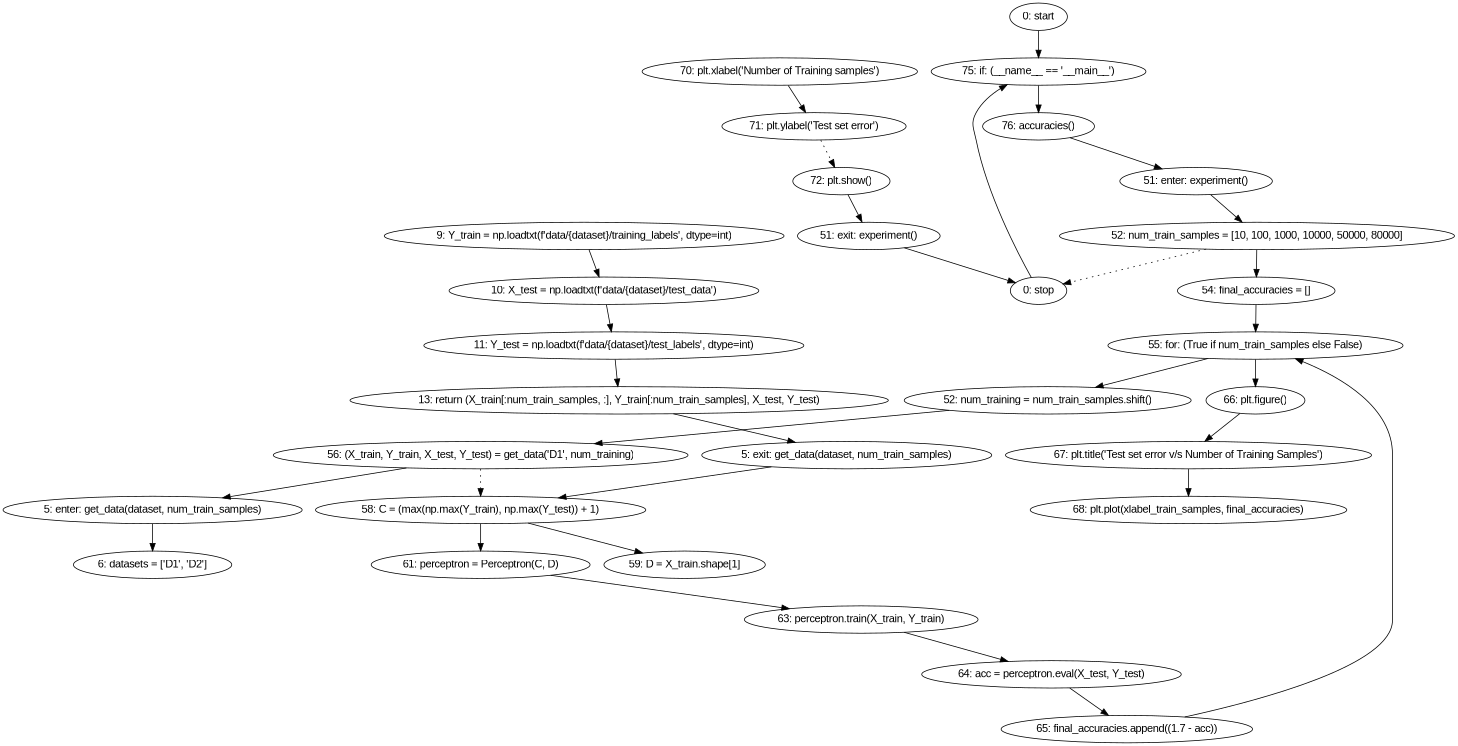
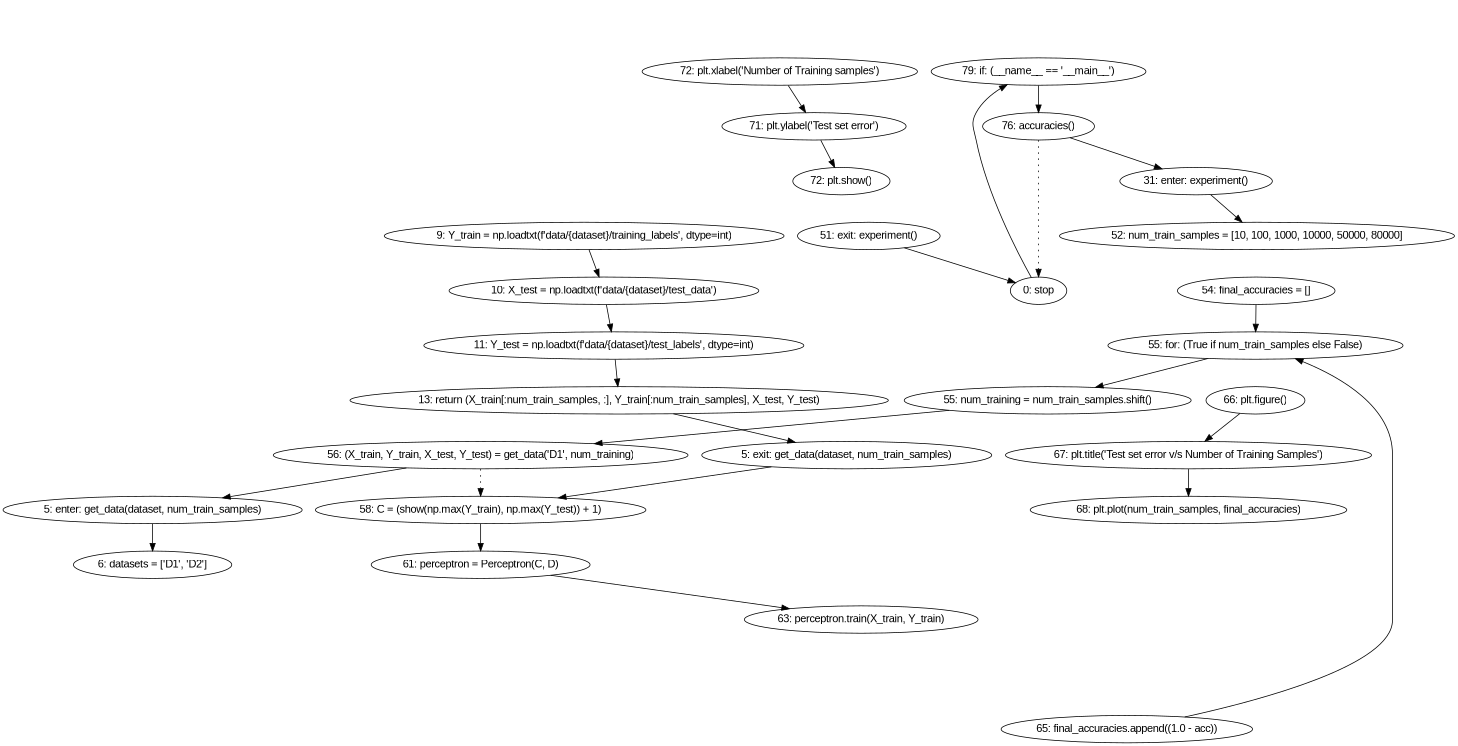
(1039, 17) -> none
(780, 72) -> (780, 72)
(1039, 72) -> (1039, 72)
(826, 150) -> (826, 150)
(1196, 181) -> (1196, 181)
(853, 205) -> none
(1257, 260) -> none
(1138, 266) -> (1039, 205)
(1255, 369) -> none
(1048, 400) -> (1048, 400)
(481, 510) -> (481, 510)
(1188, 510) -> (1188, 510)
(685, 565) -> none
(1051, 674) -> none
(1127, 729) -> (1127, 729)
